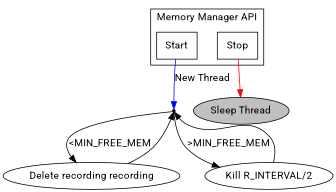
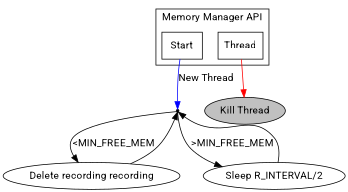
(238, 46) -> (241, 46)
(241, 111) -> (245, 111)
(269, 176) -> (274, 176)
